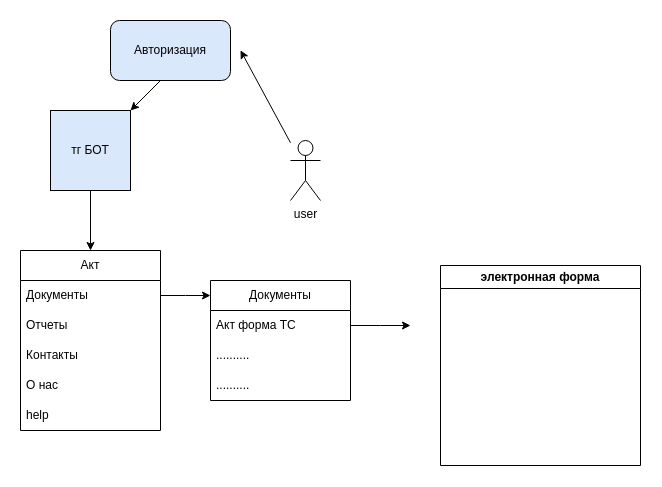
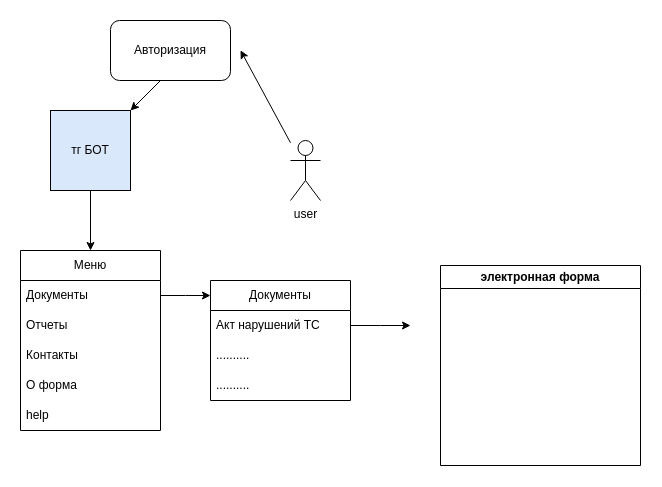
(171, 51) -> (171, 51)
(91, 266) -> (91, 266)
(254, 326) -> (267, 326)
(42, 386) -> (48, 386)
